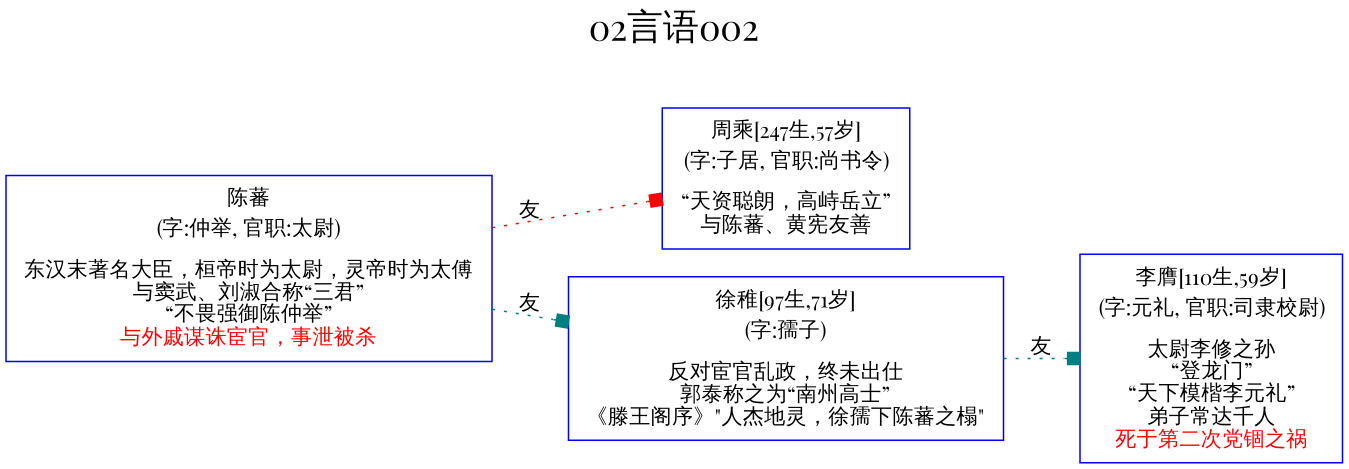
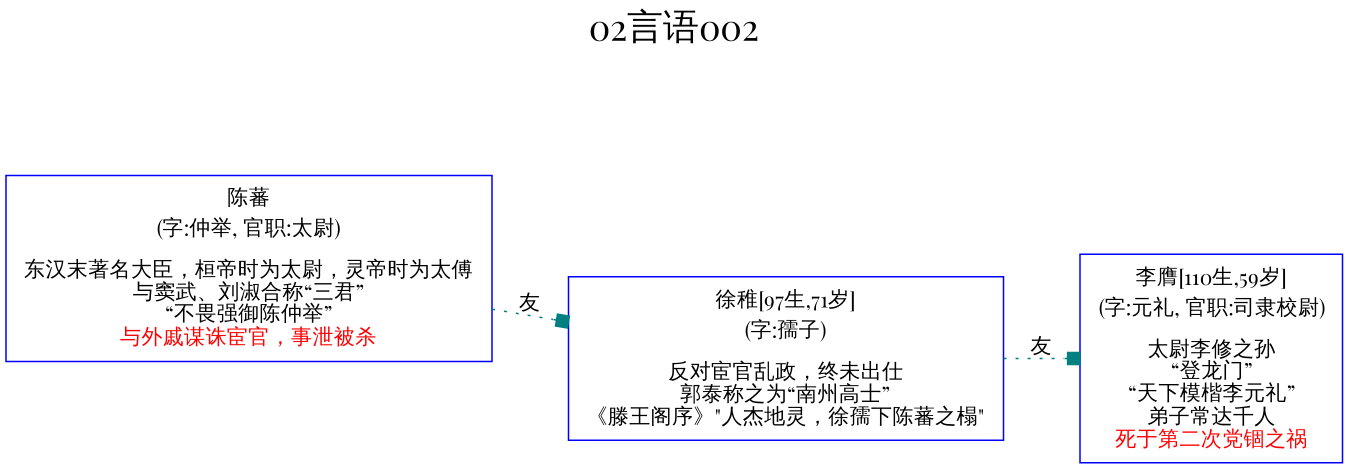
(786, 178) -> none
